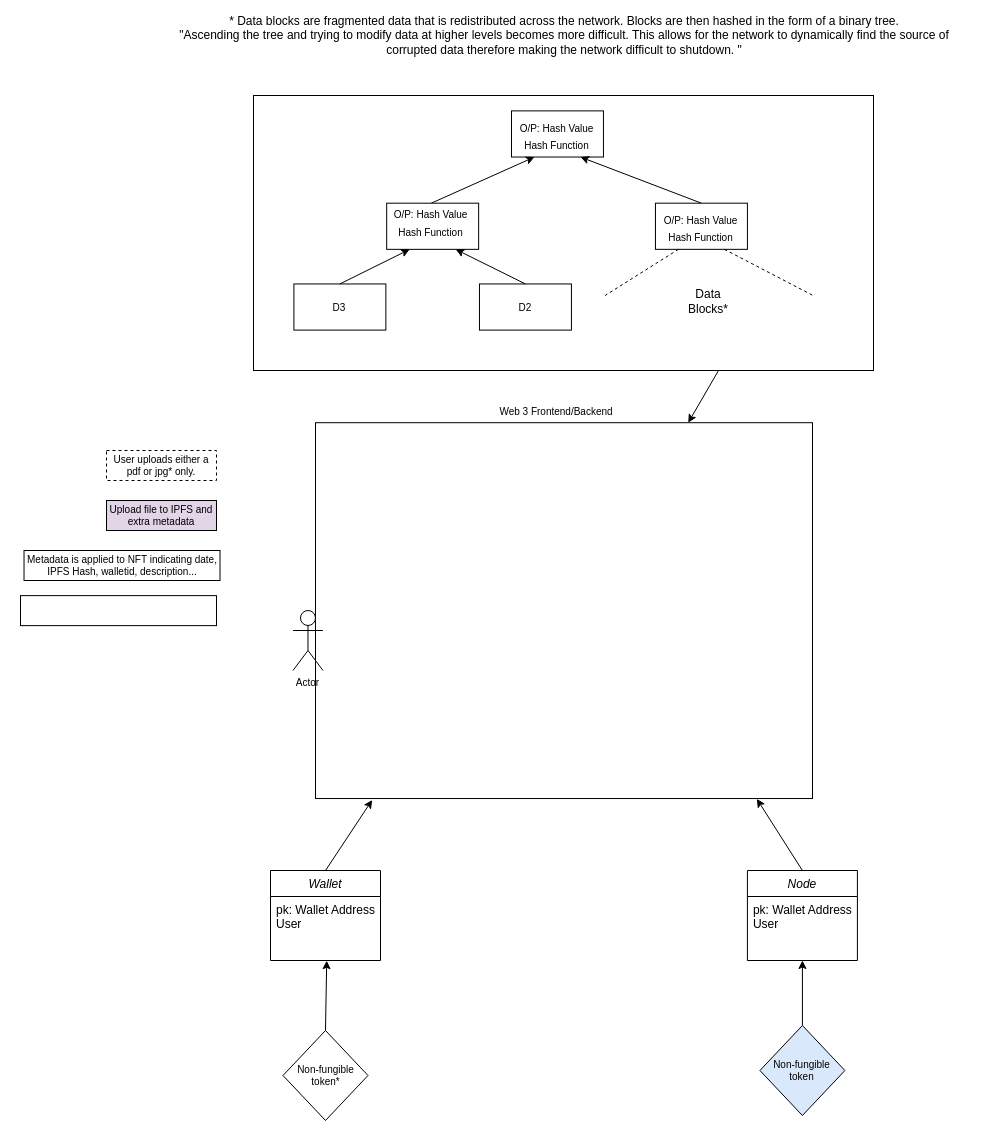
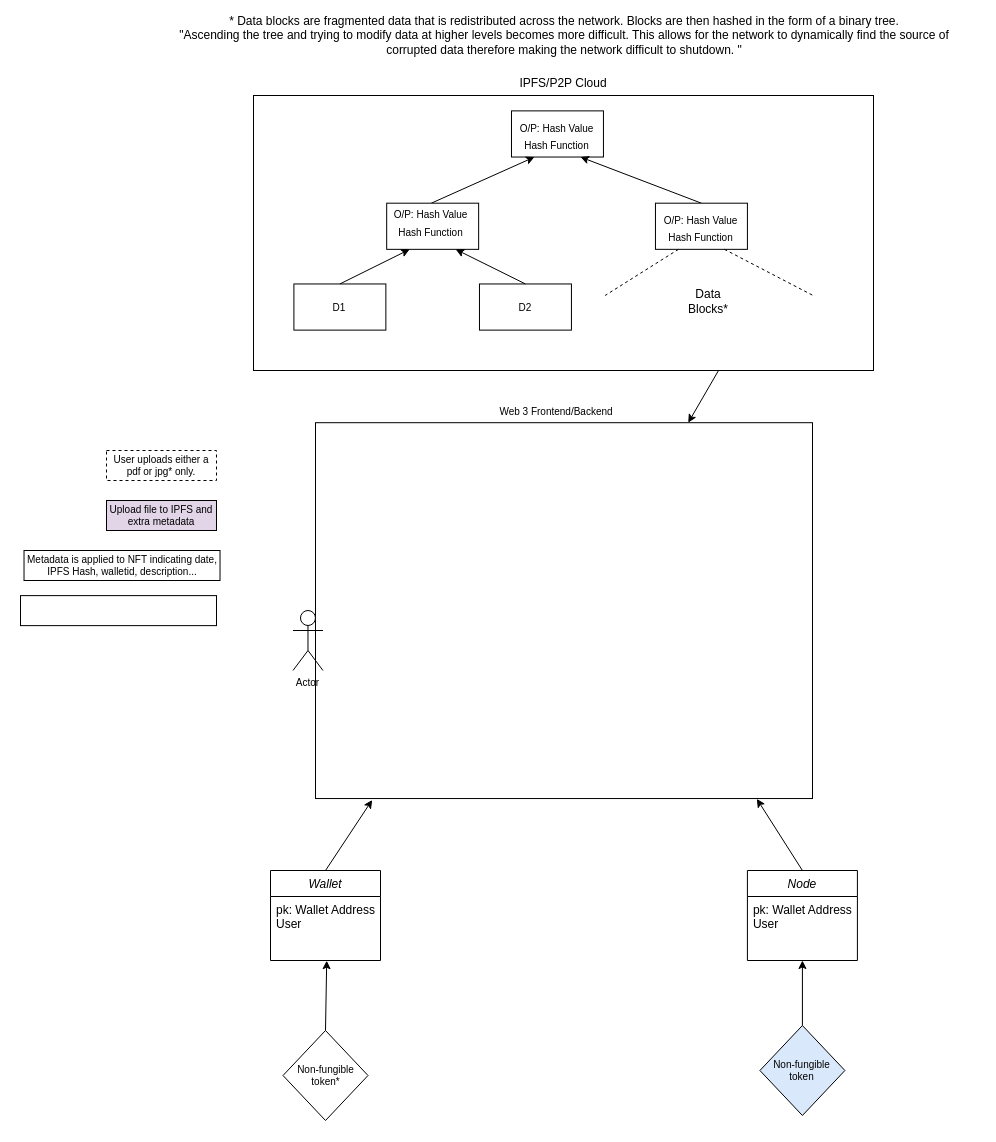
none -> (564, 83)
(340, 308) -> (340, 308)
